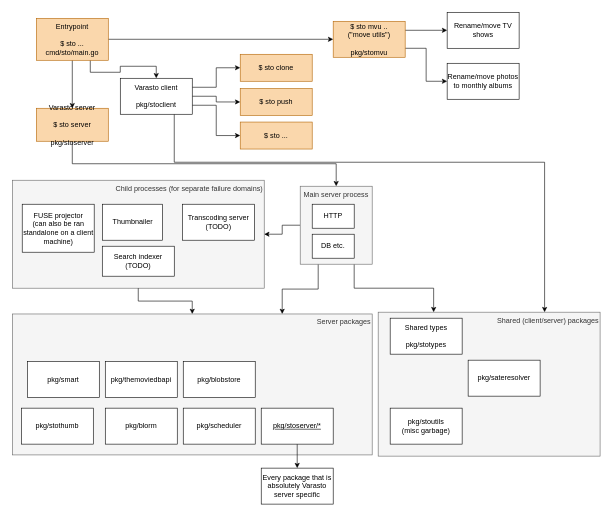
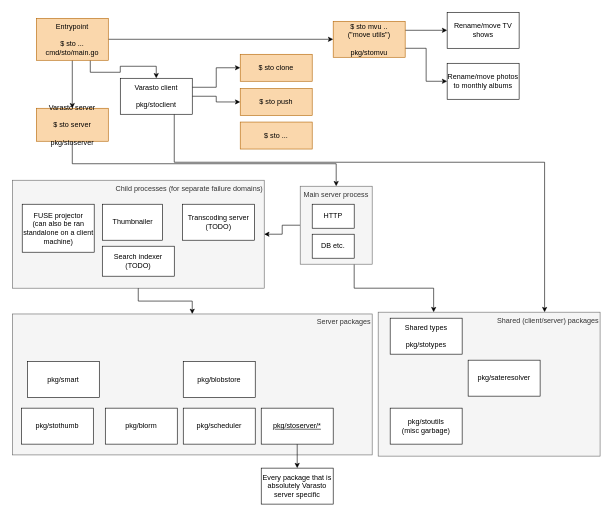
(224, 136) -> none
(282, 289) -> none
(141, 380) -> none
